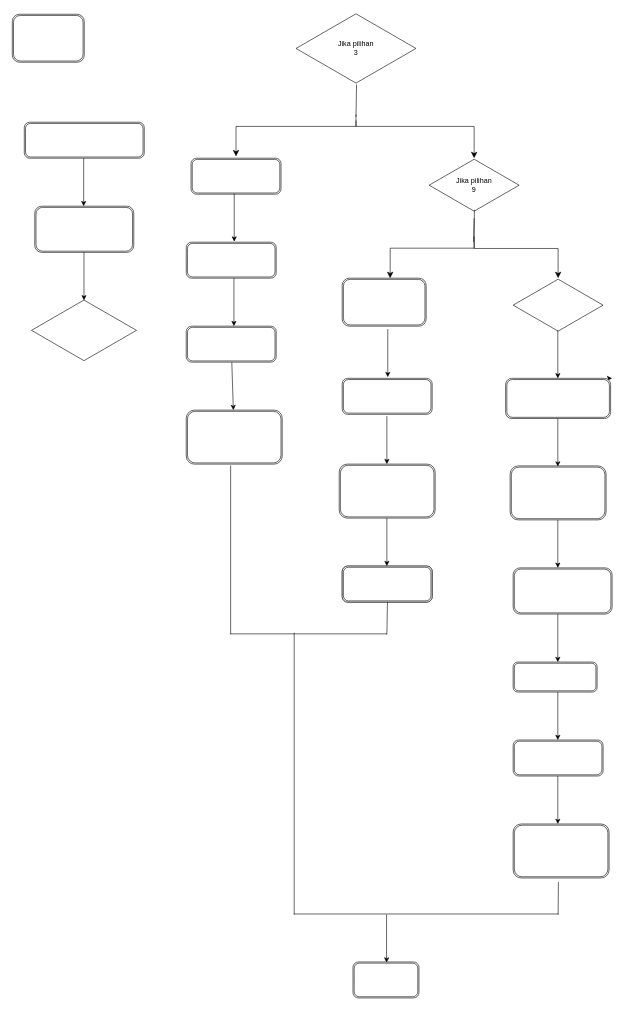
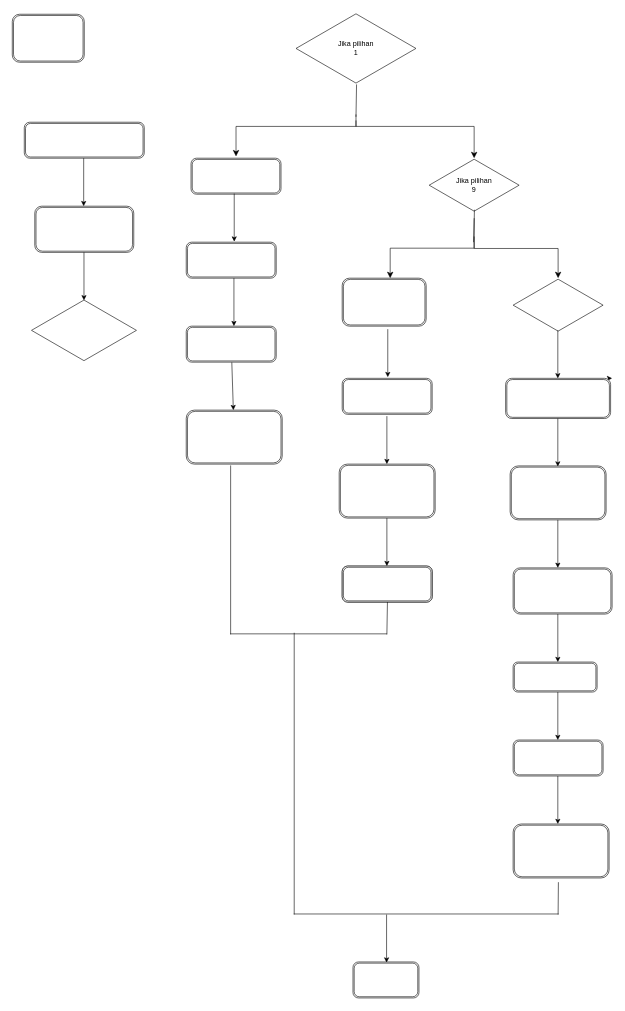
(356, 48) -> (356, 48)
